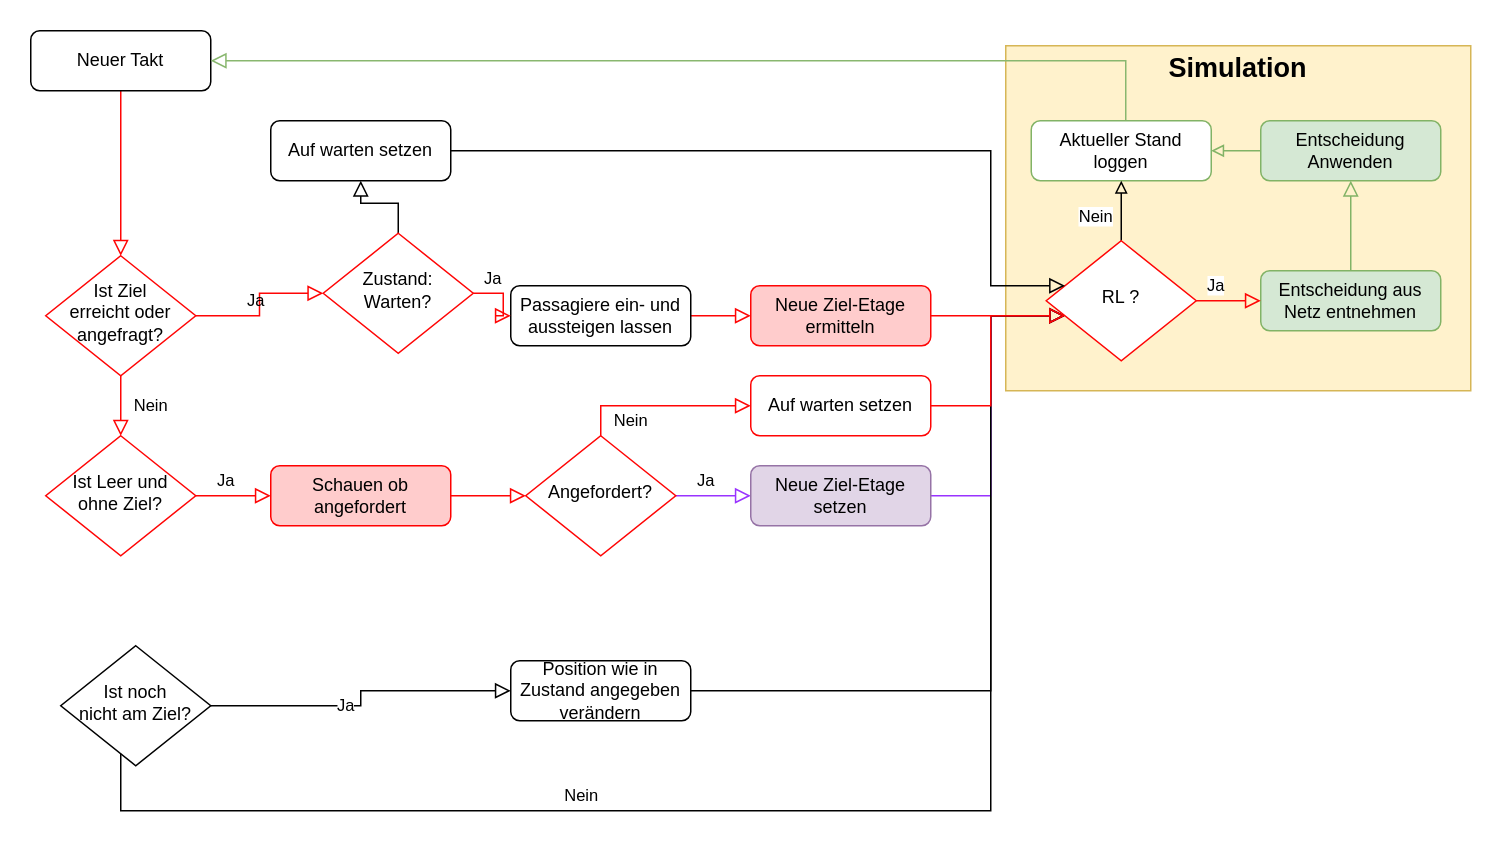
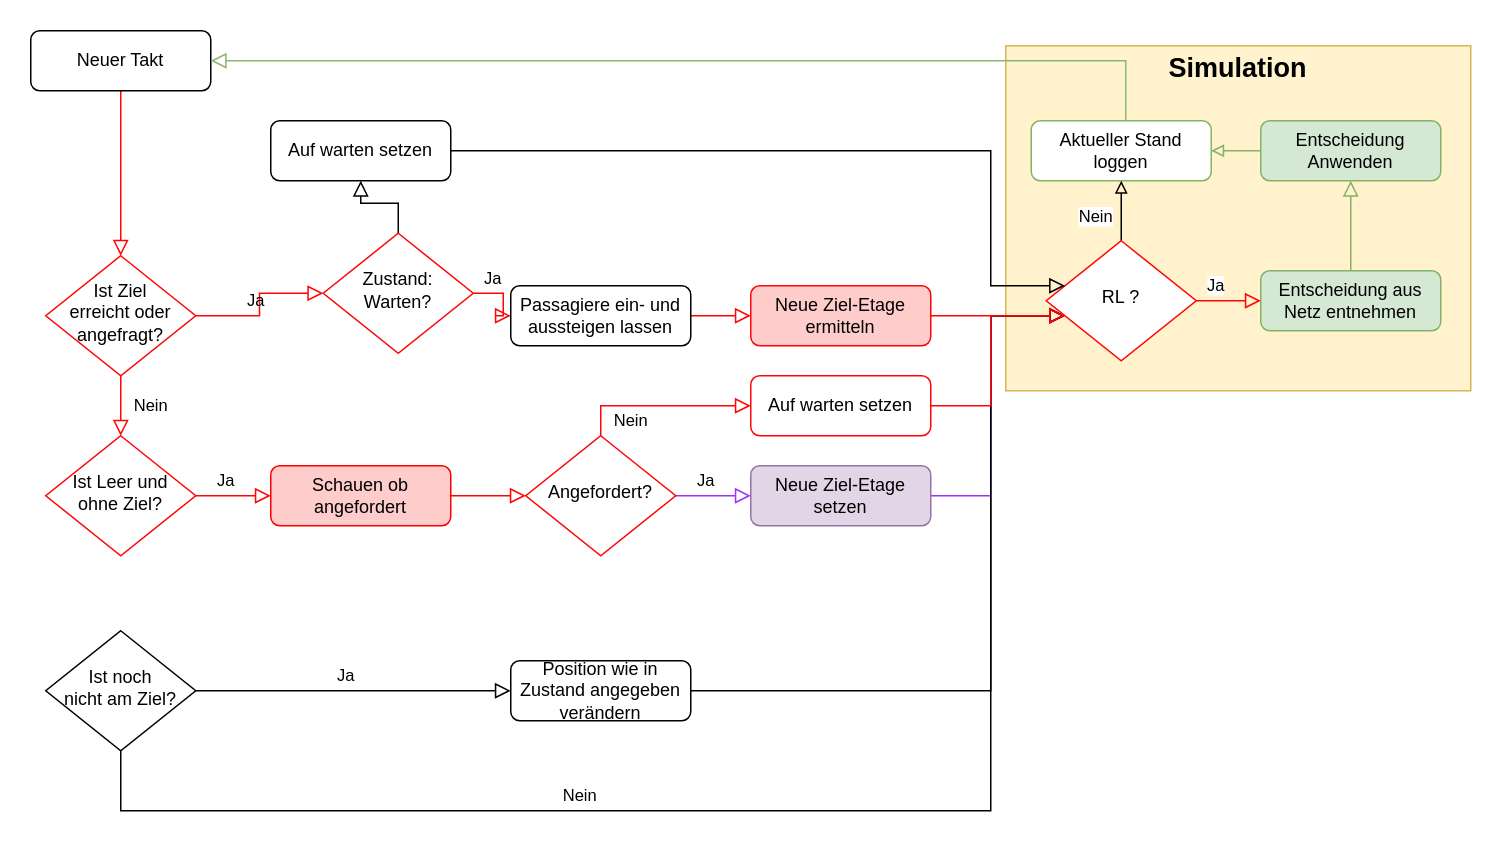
(136, 706) -> (121, 691)
